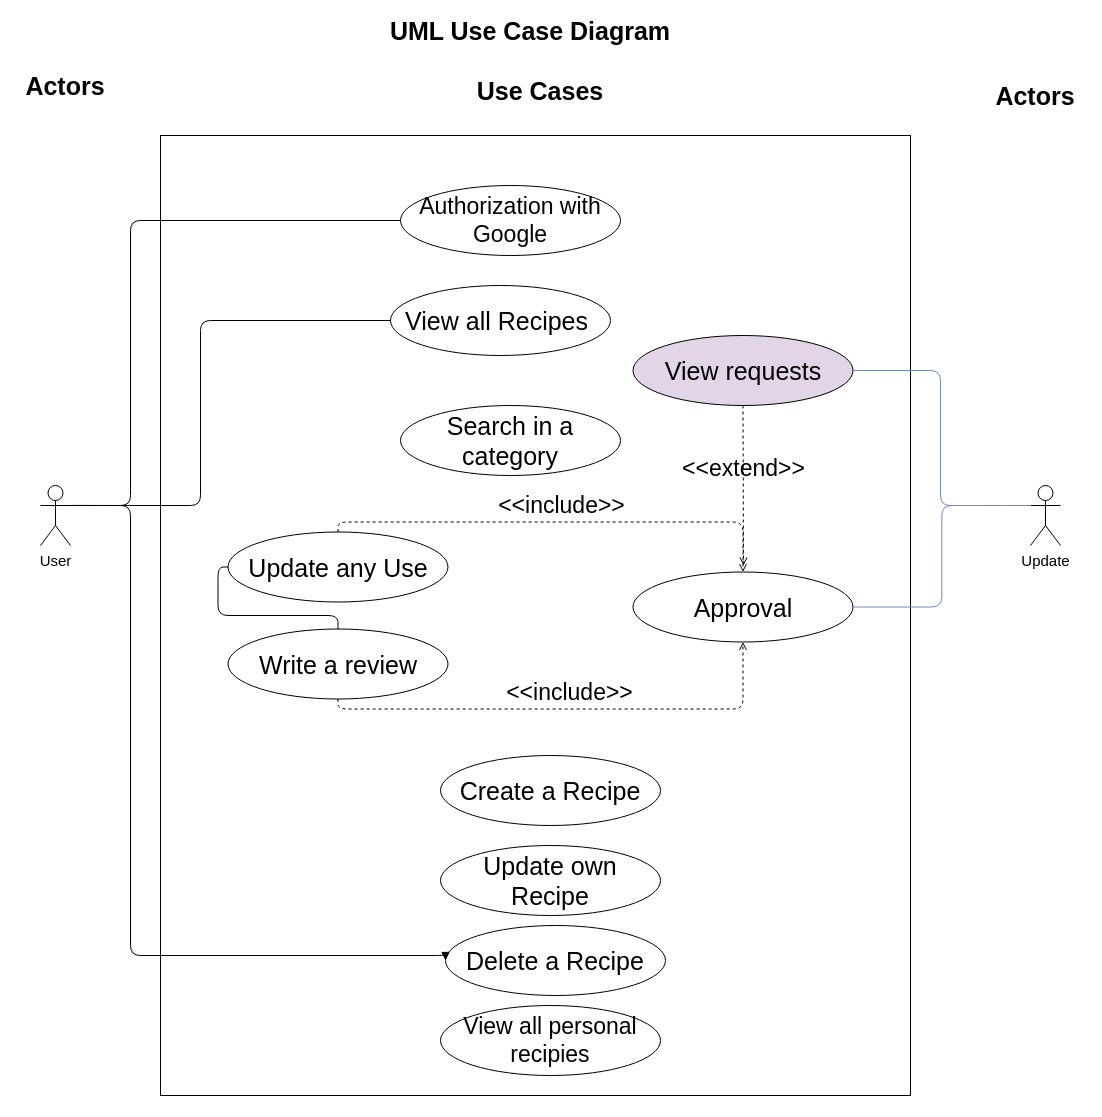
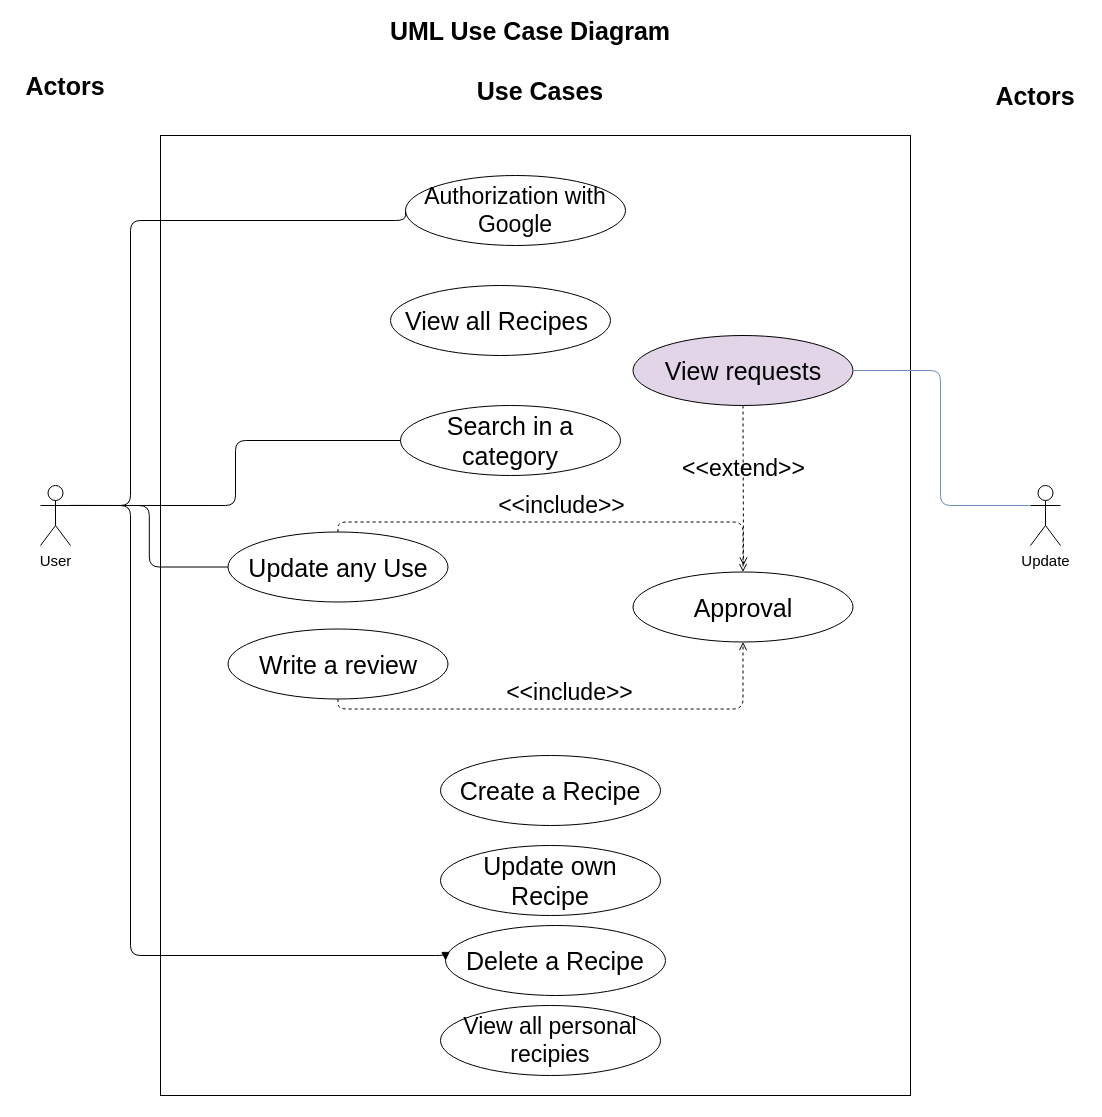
(511, 221) -> (516, 211)
(211, 321) -> none
none -> (277, 441)
(942, 599) -> none
(262, 616) -> (162, 567)
